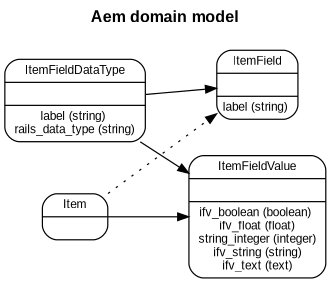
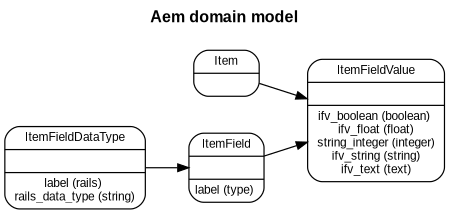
(257, 107) -> (226, 190)
(75, 116) -> (75, 183)
(154, 151) -> (280, 151)
